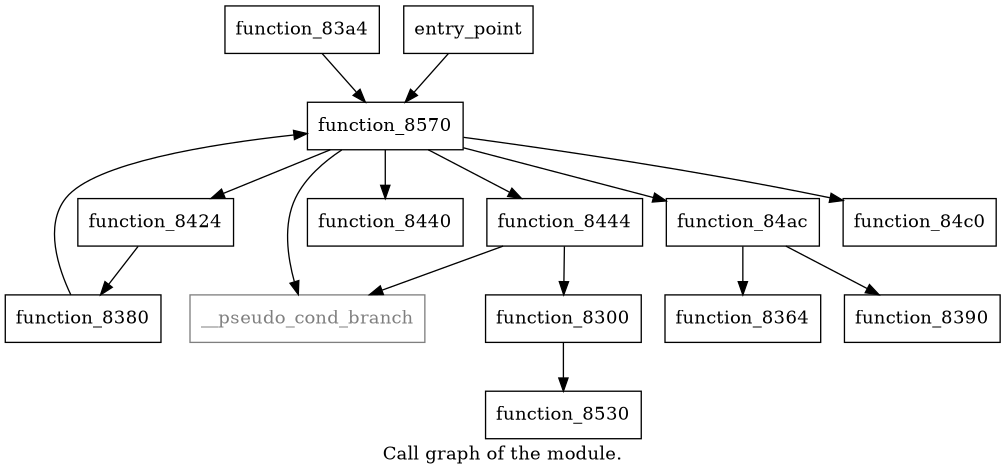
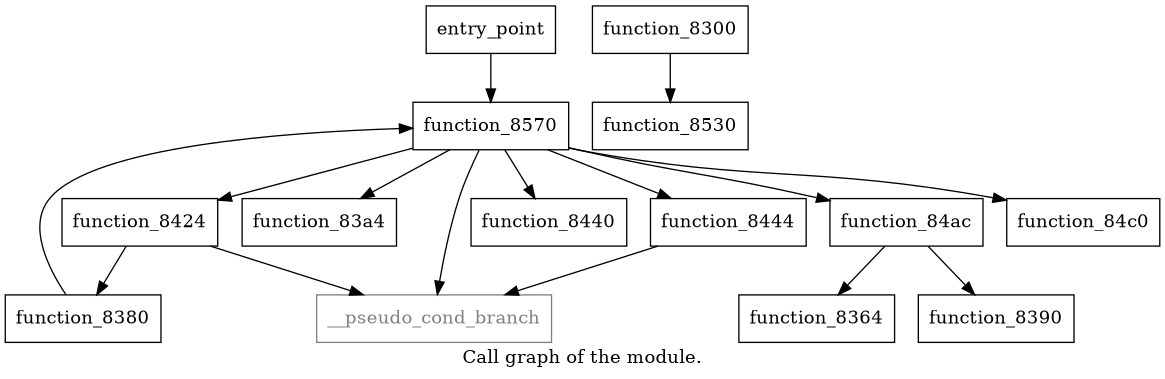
(339, 73) -> (411, 171)
(564, 264) -> none
none -> (280, 268)
